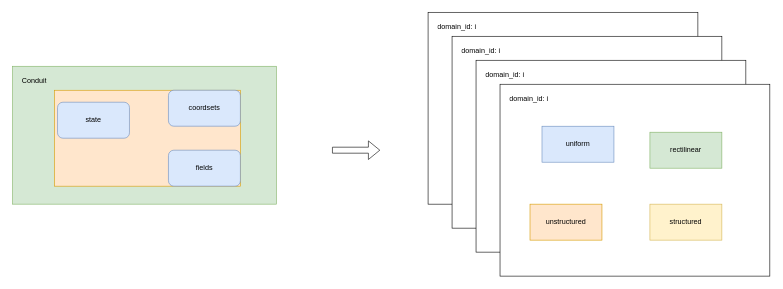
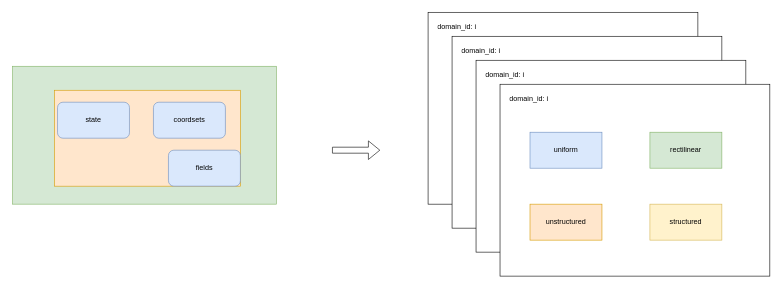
(42, 81) -> none
(204, 108) -> (189, 120)
(578, 144) -> (566, 150)
